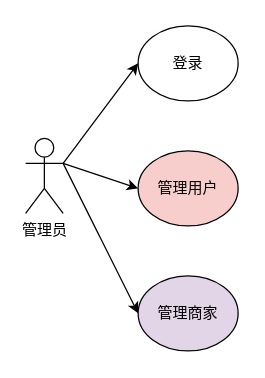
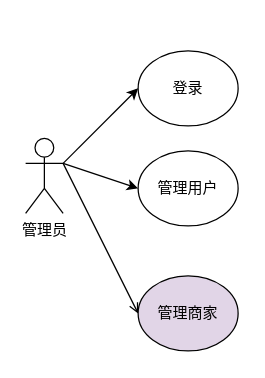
(188, 63) -> (188, 88)
(188, 188) -> (188, 188)
(134, 304) -> (135, 306)
